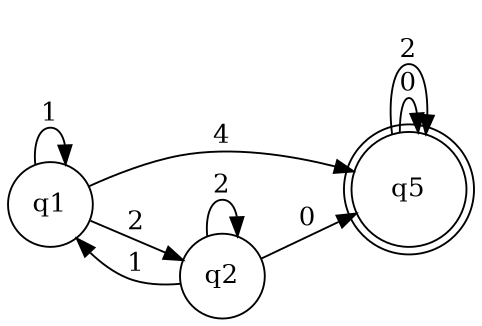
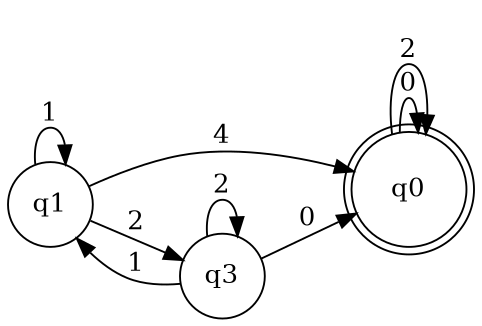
(409, 189) -> (409, 189)
(222, 276) -> (222, 276)
